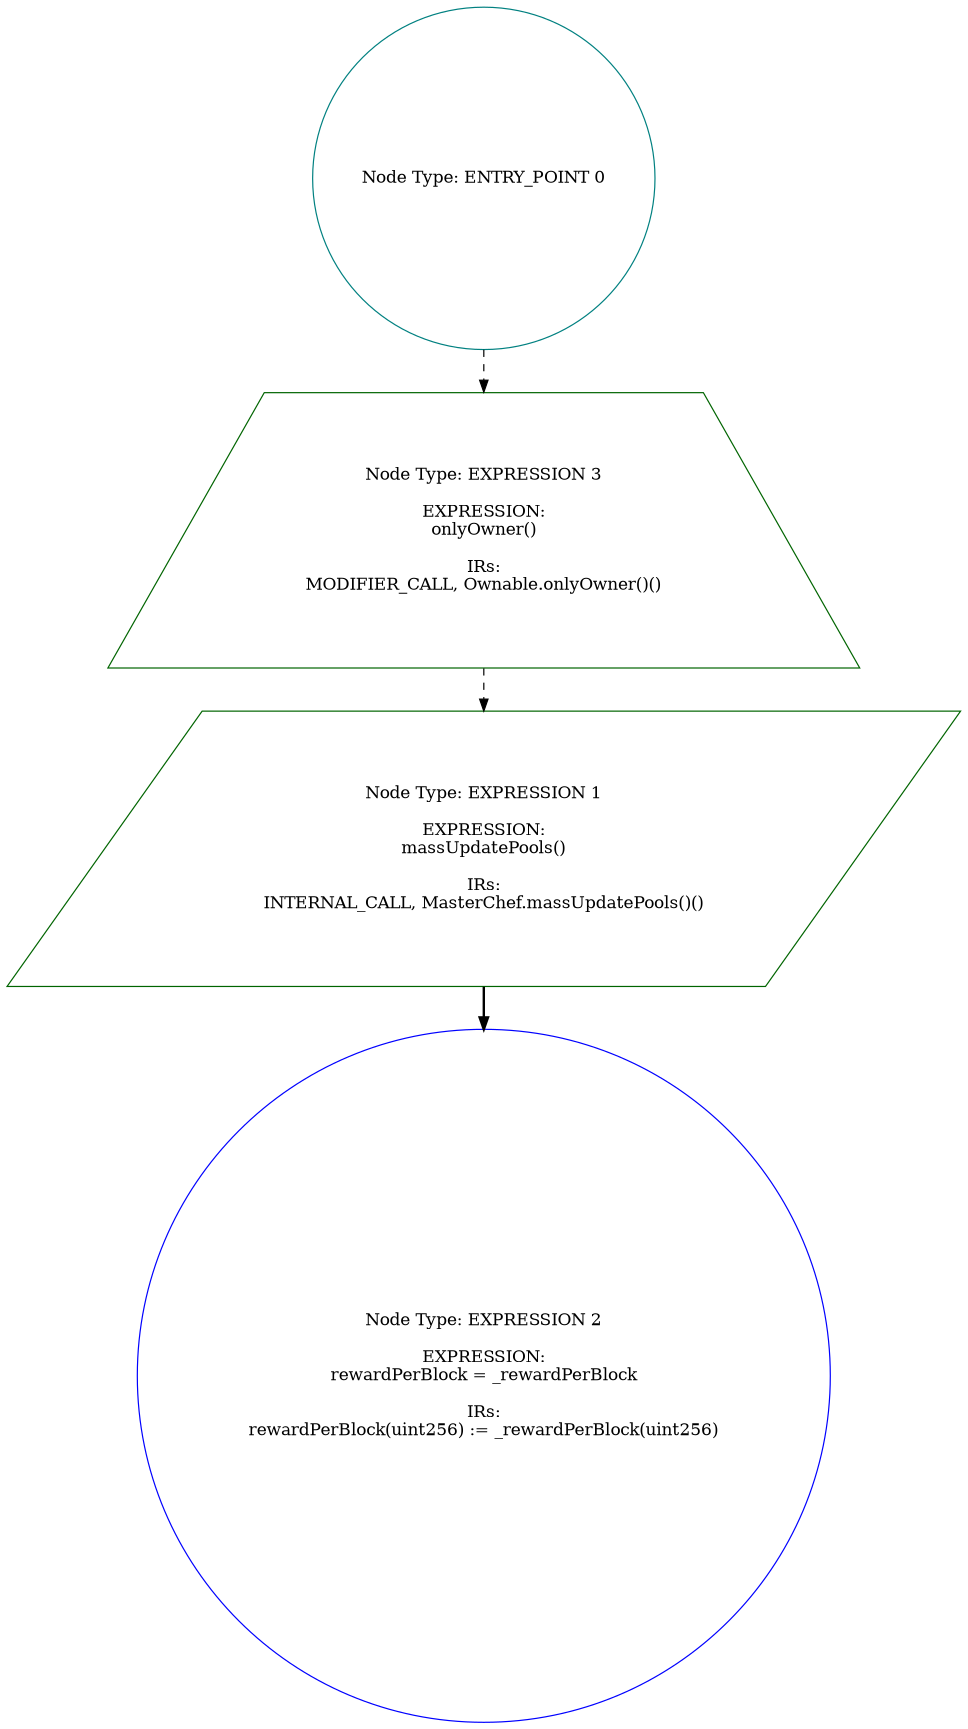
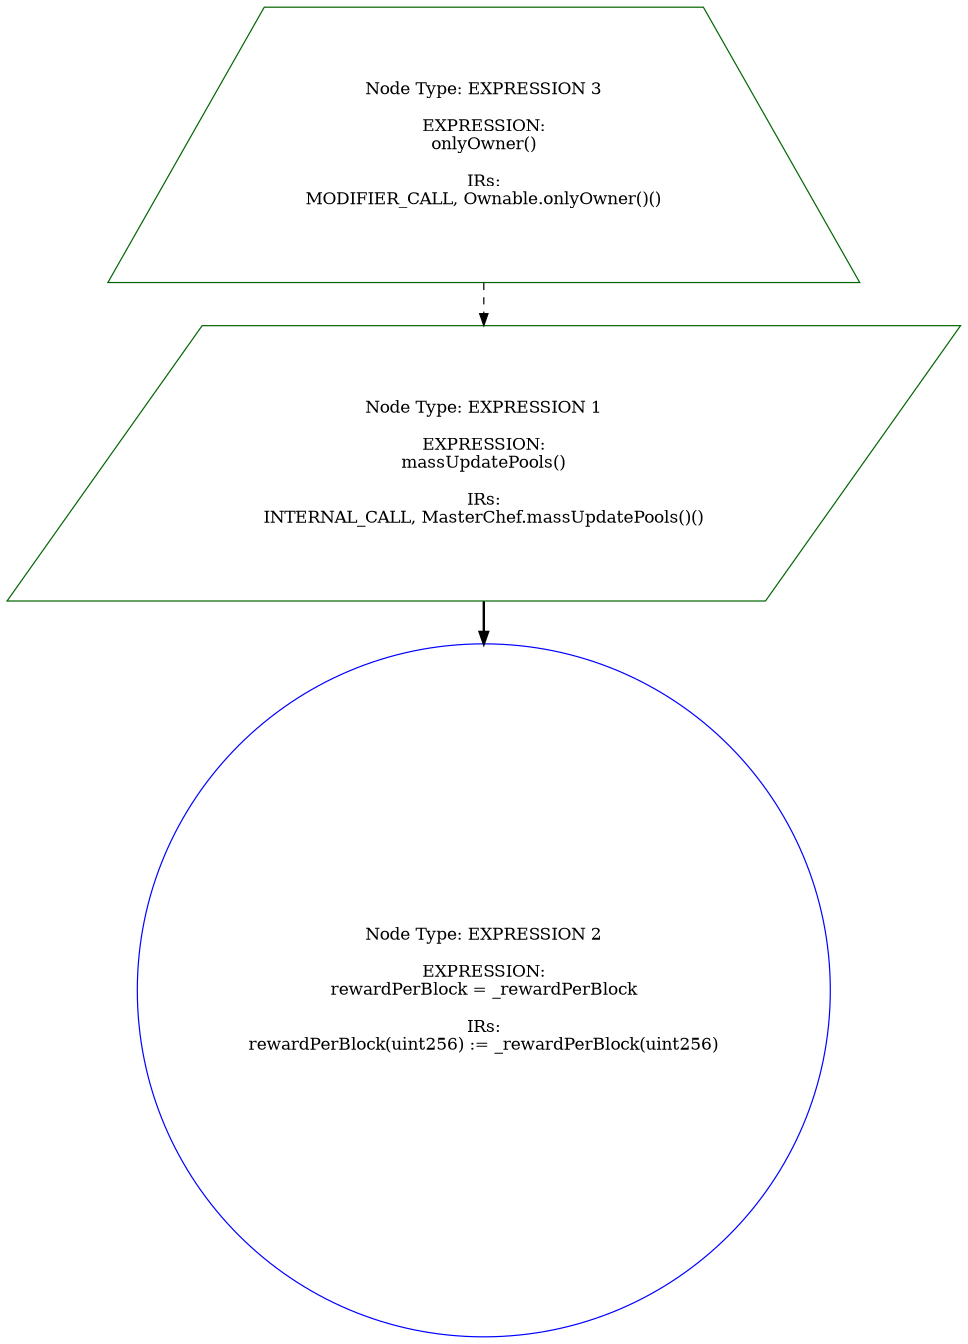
(484, 178) -> none
